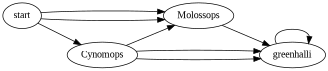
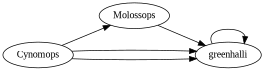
(22, 16) -> none
